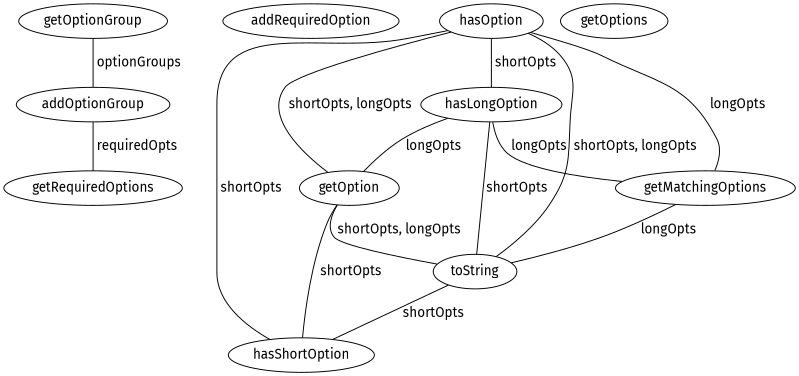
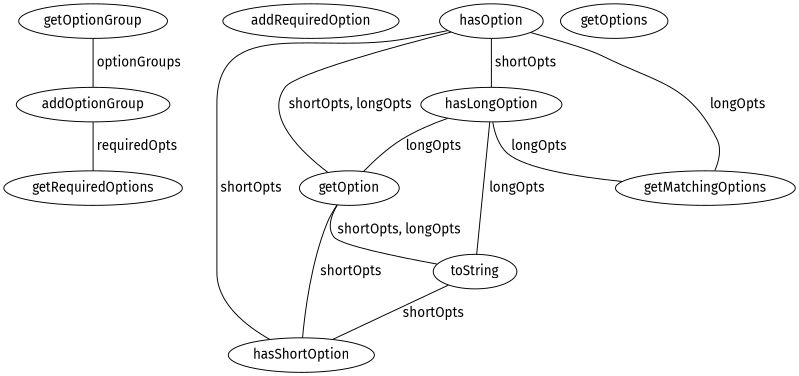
(569, 148) -> none
(515, 188) -> (515, 188)
(595, 239) -> none
